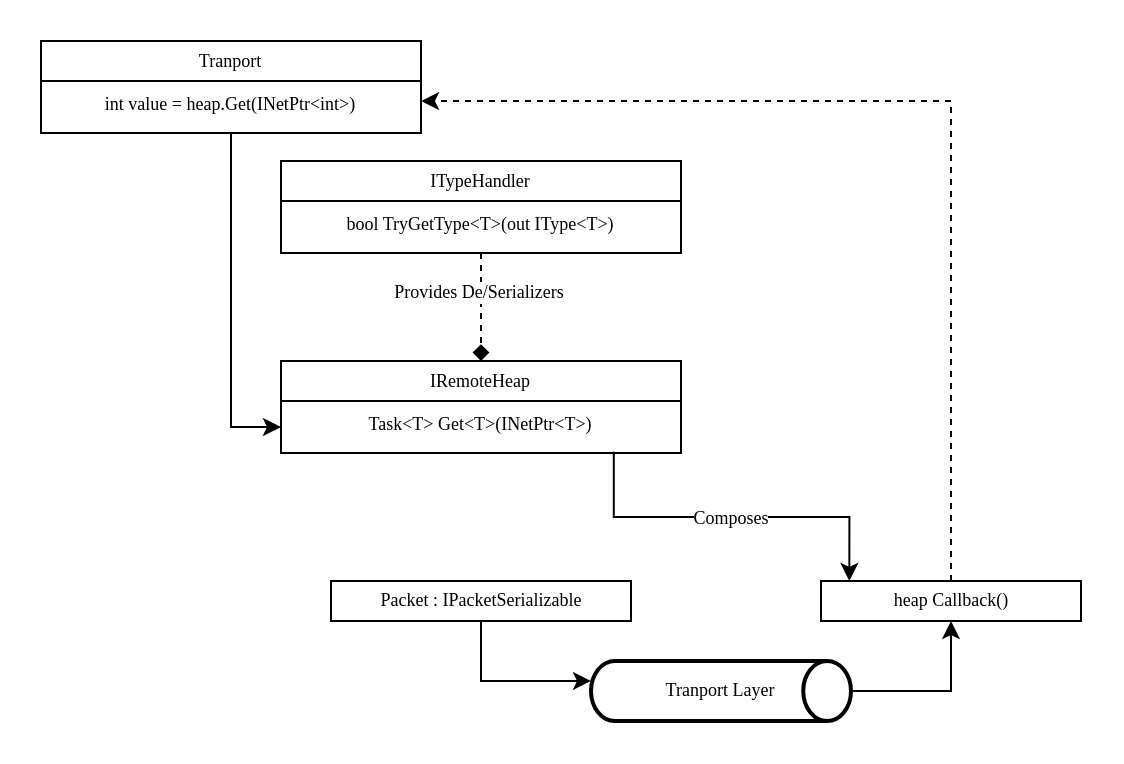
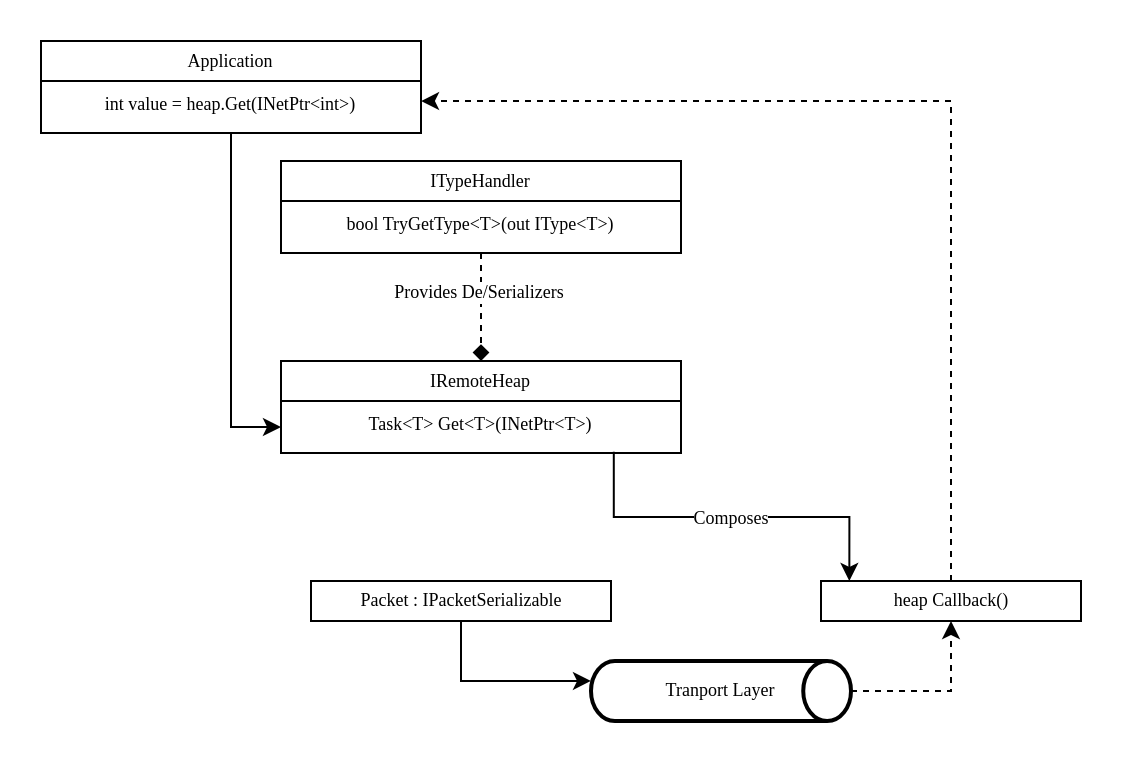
(230, 61) -> (230, 61)
(481, 601) -> (461, 601)
(931, 691) -> (931, 691)
